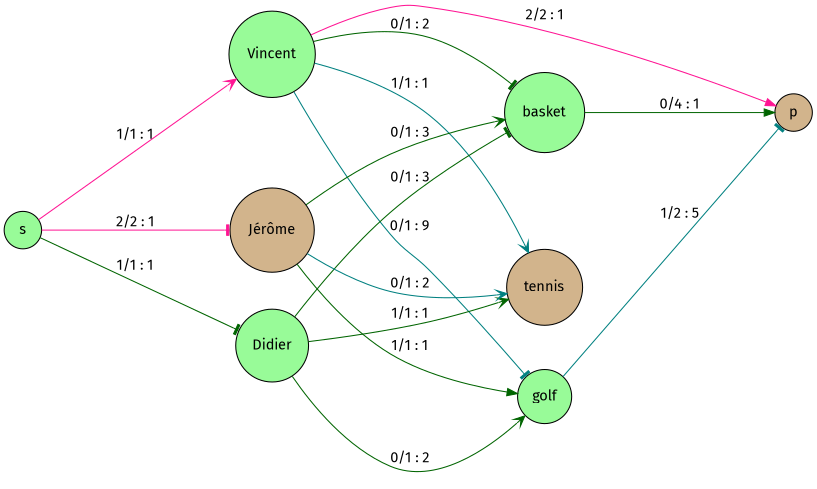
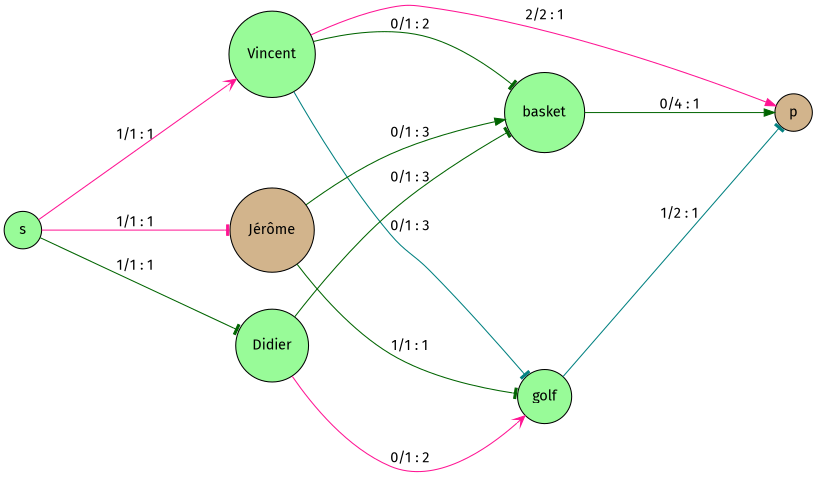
(395, 152) -> (395, 152)
(680, 214) -> (680, 214)
(135, 222) -> (135, 222)
(410, 226) -> (410, 226)
(545, 287) -> none
(390, 353) -> (390, 353)
(393, 467) -> (393, 467)
